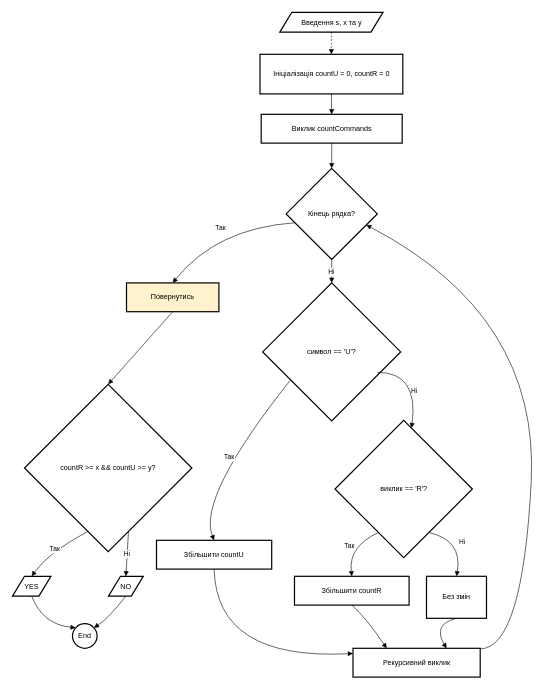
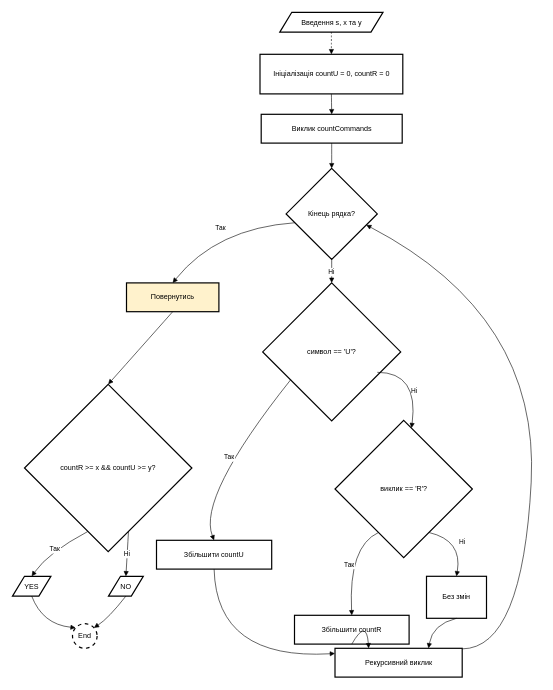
(352, 591) -> (352, 630)
(85, 636) -> (85, 636)
(416, 663) -> (398, 663)
